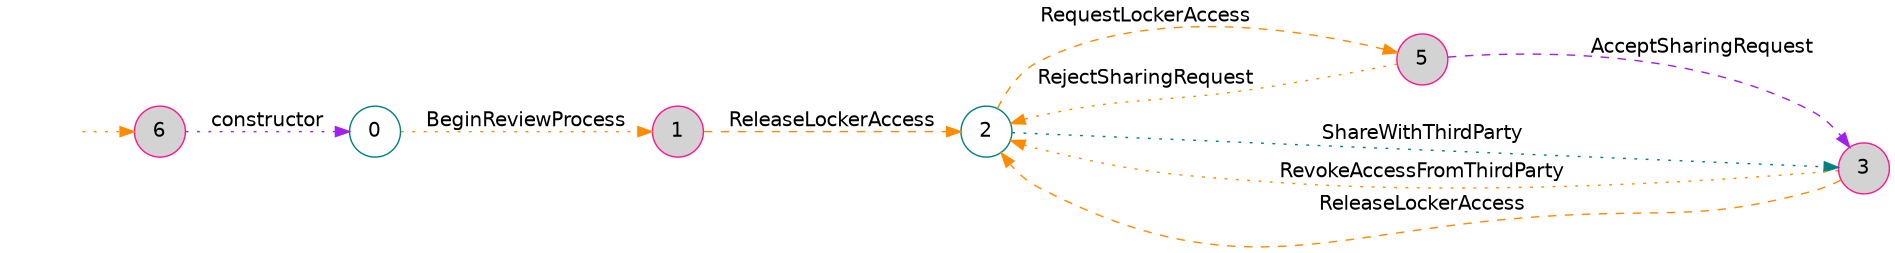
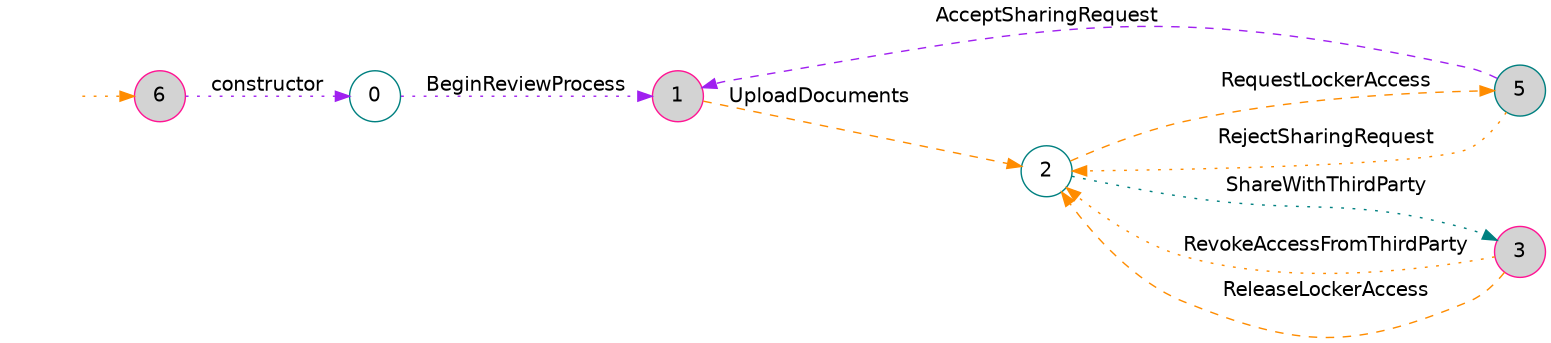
(1422, 59) -> (1520, 91)
(1653, 63) -> (1107, 28)
(832, 121) -> (819, 97)
(519, 132) -> (519, 96)
